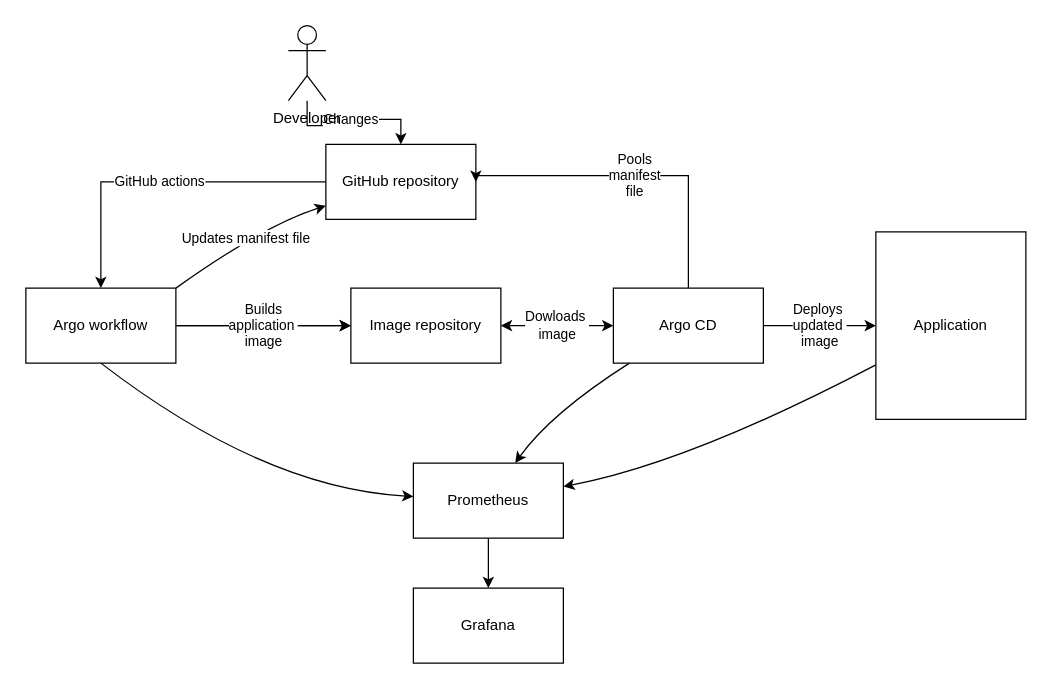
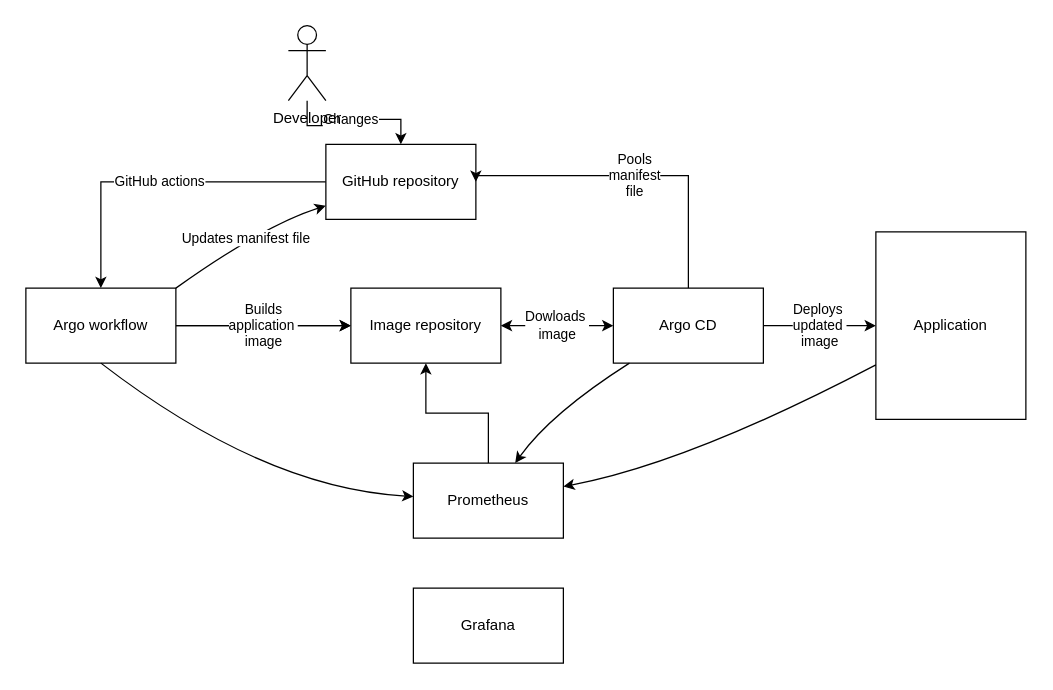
(488, 559) -> (461, 413)
